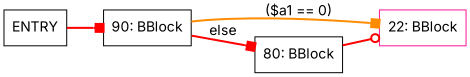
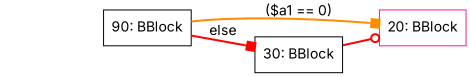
(35, 28) -> none
(423, 28) -> (423, 28)
(299, 55) -> (299, 55)
